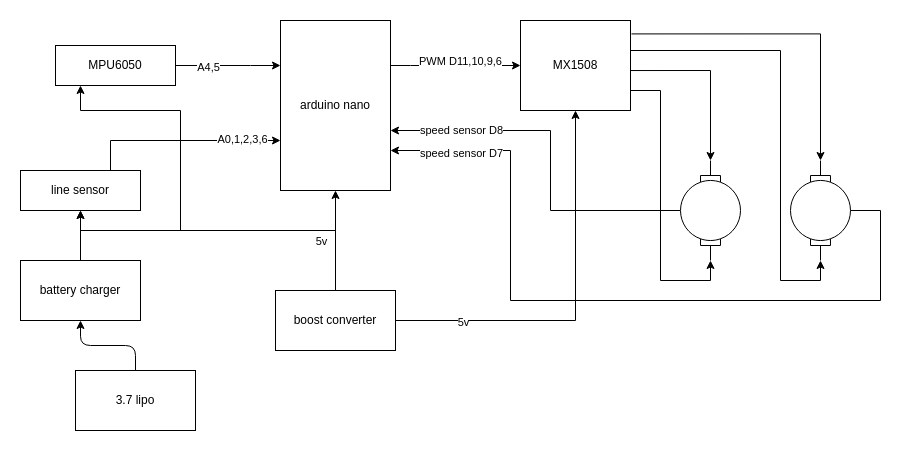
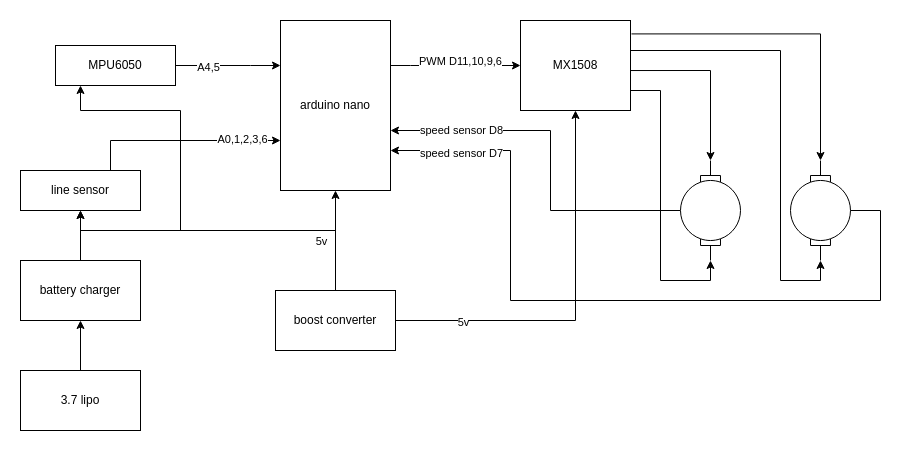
(136, 401) -> (81, 401)
